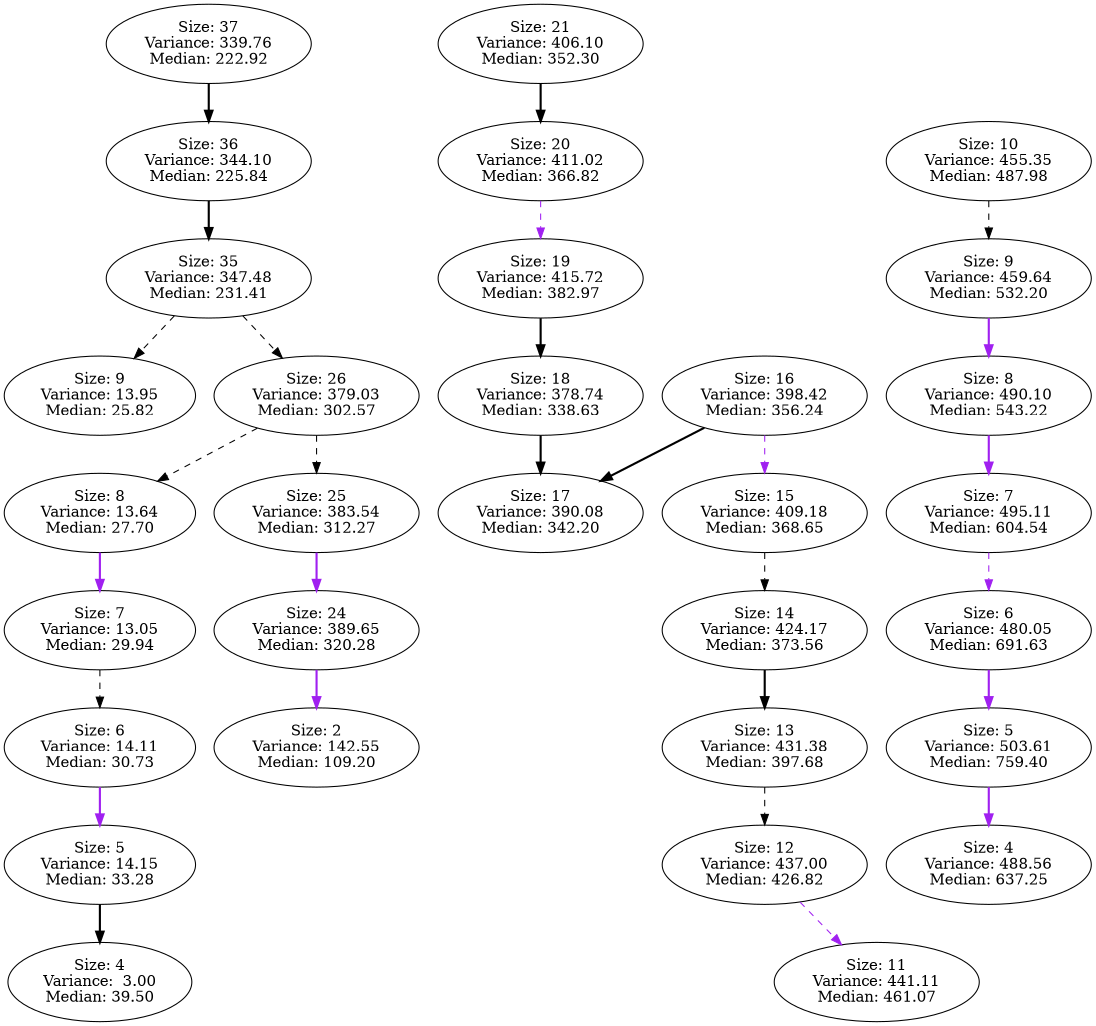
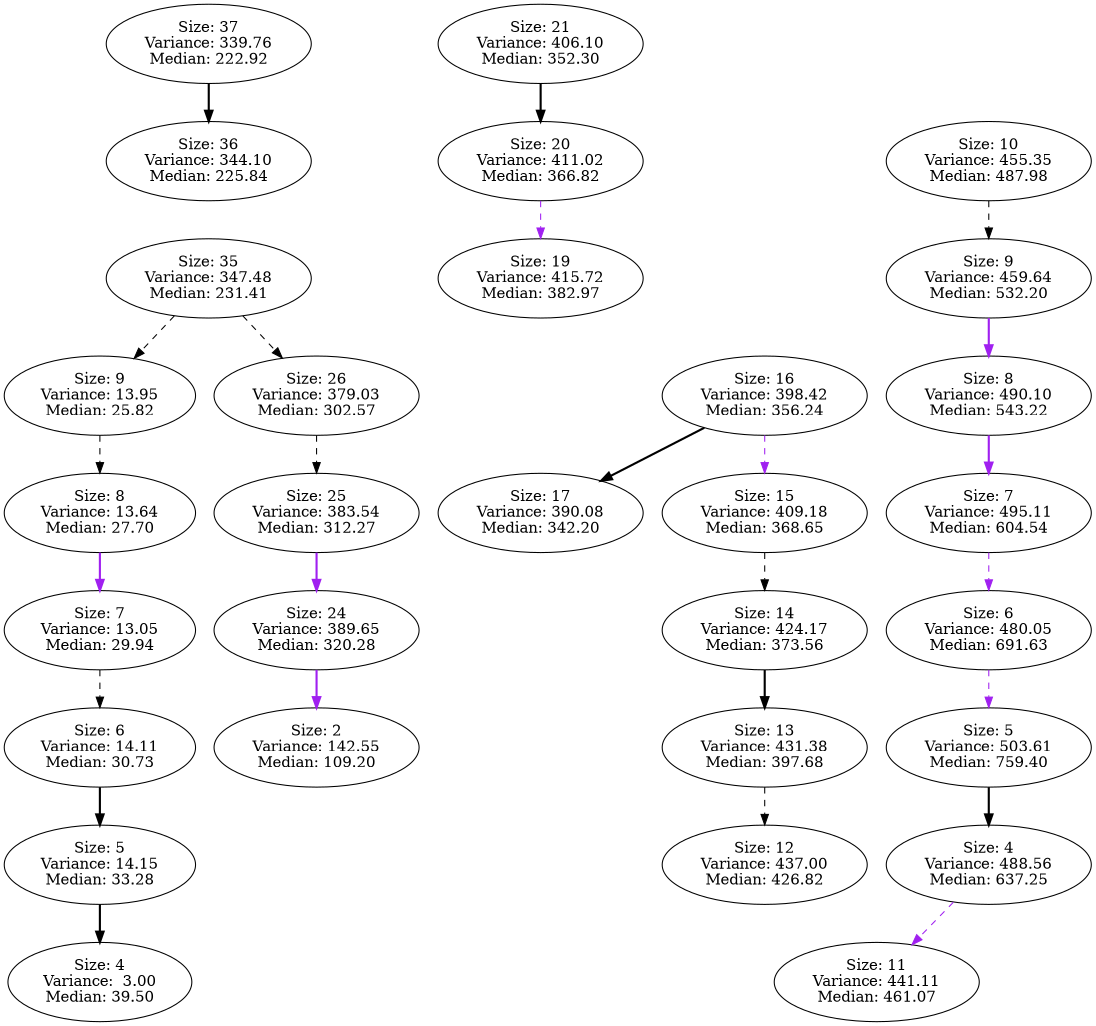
(209, 214) -> none
(541, 396) -> none
(212, 452) -> (100, 449)
(989, 683) -> (989, 683)
(100, 801) -> (100, 801)
(989, 801) -> (989, 801)
(817, 920) -> (936, 920)
